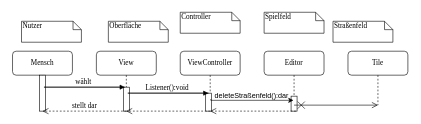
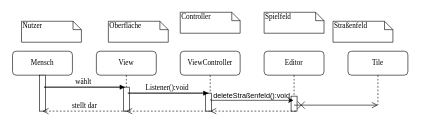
(252, 96) -> (252, 96)
